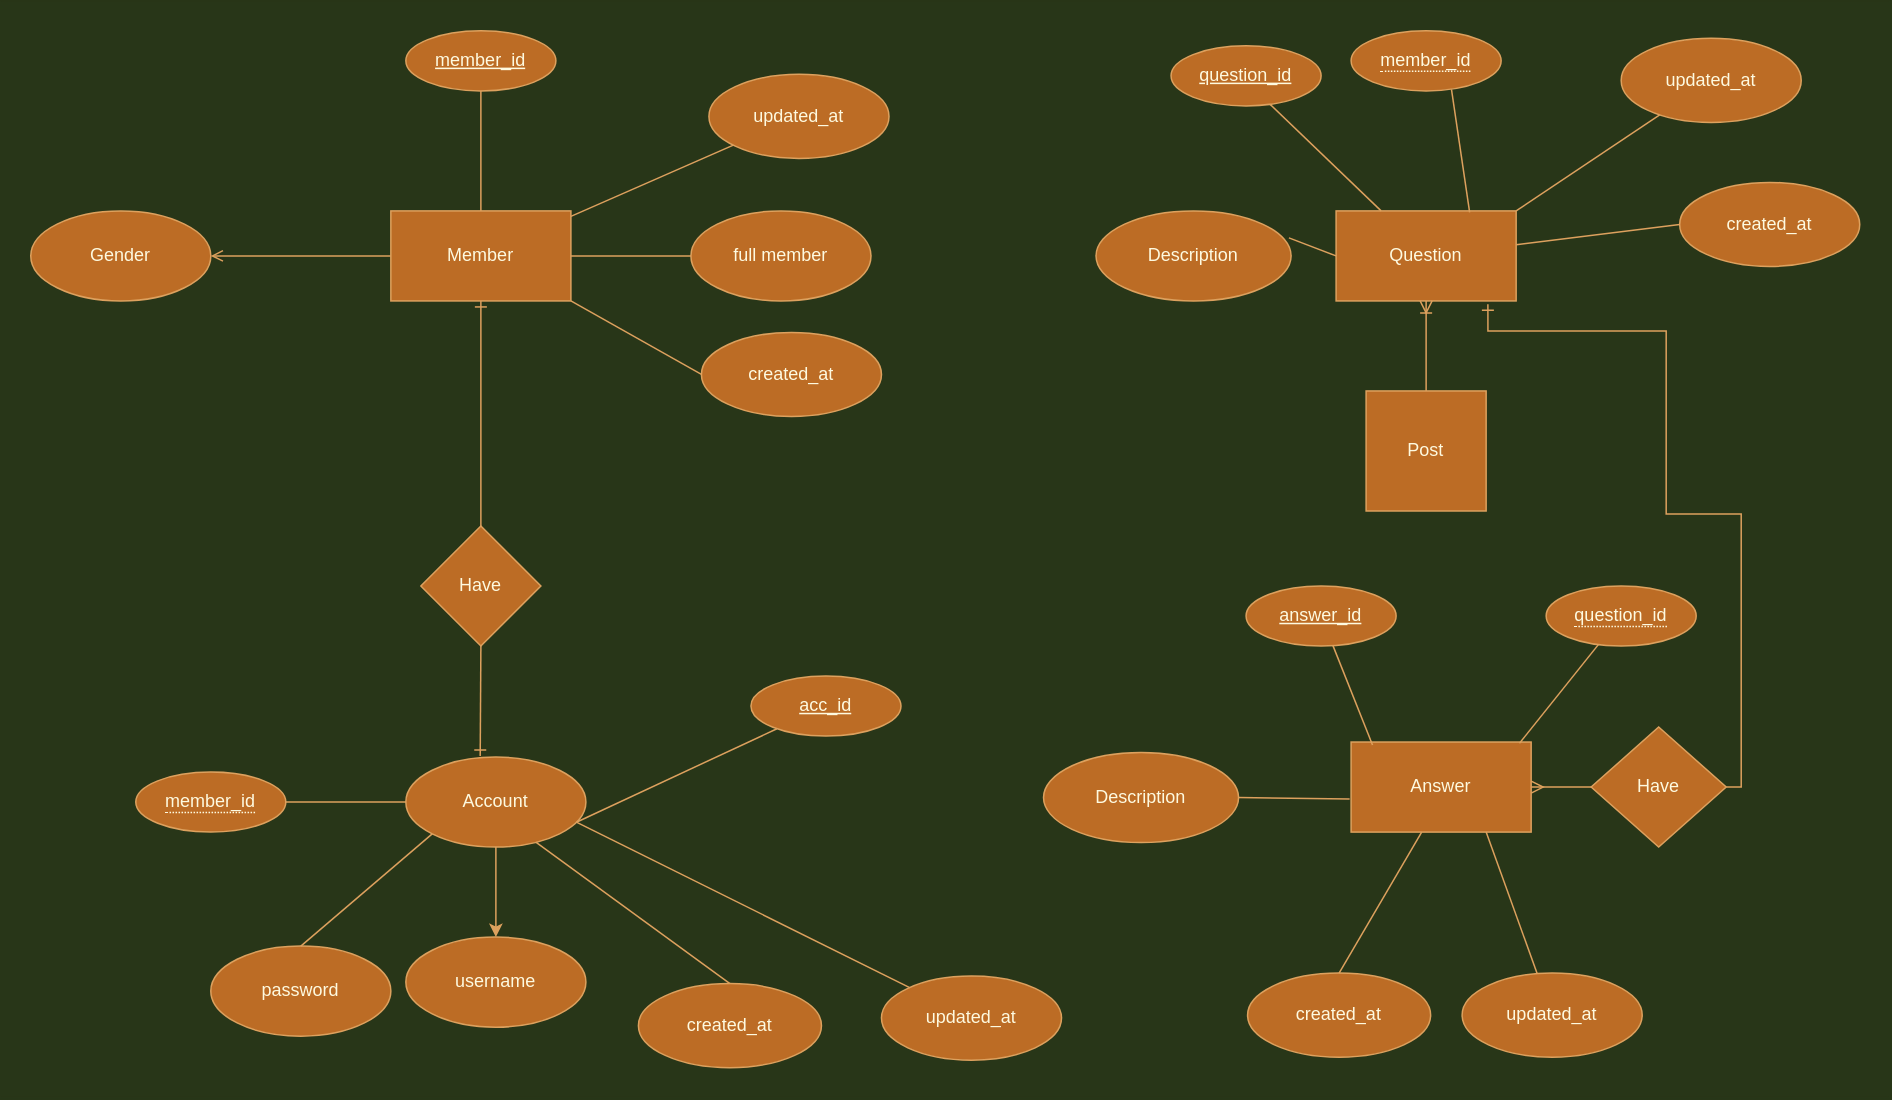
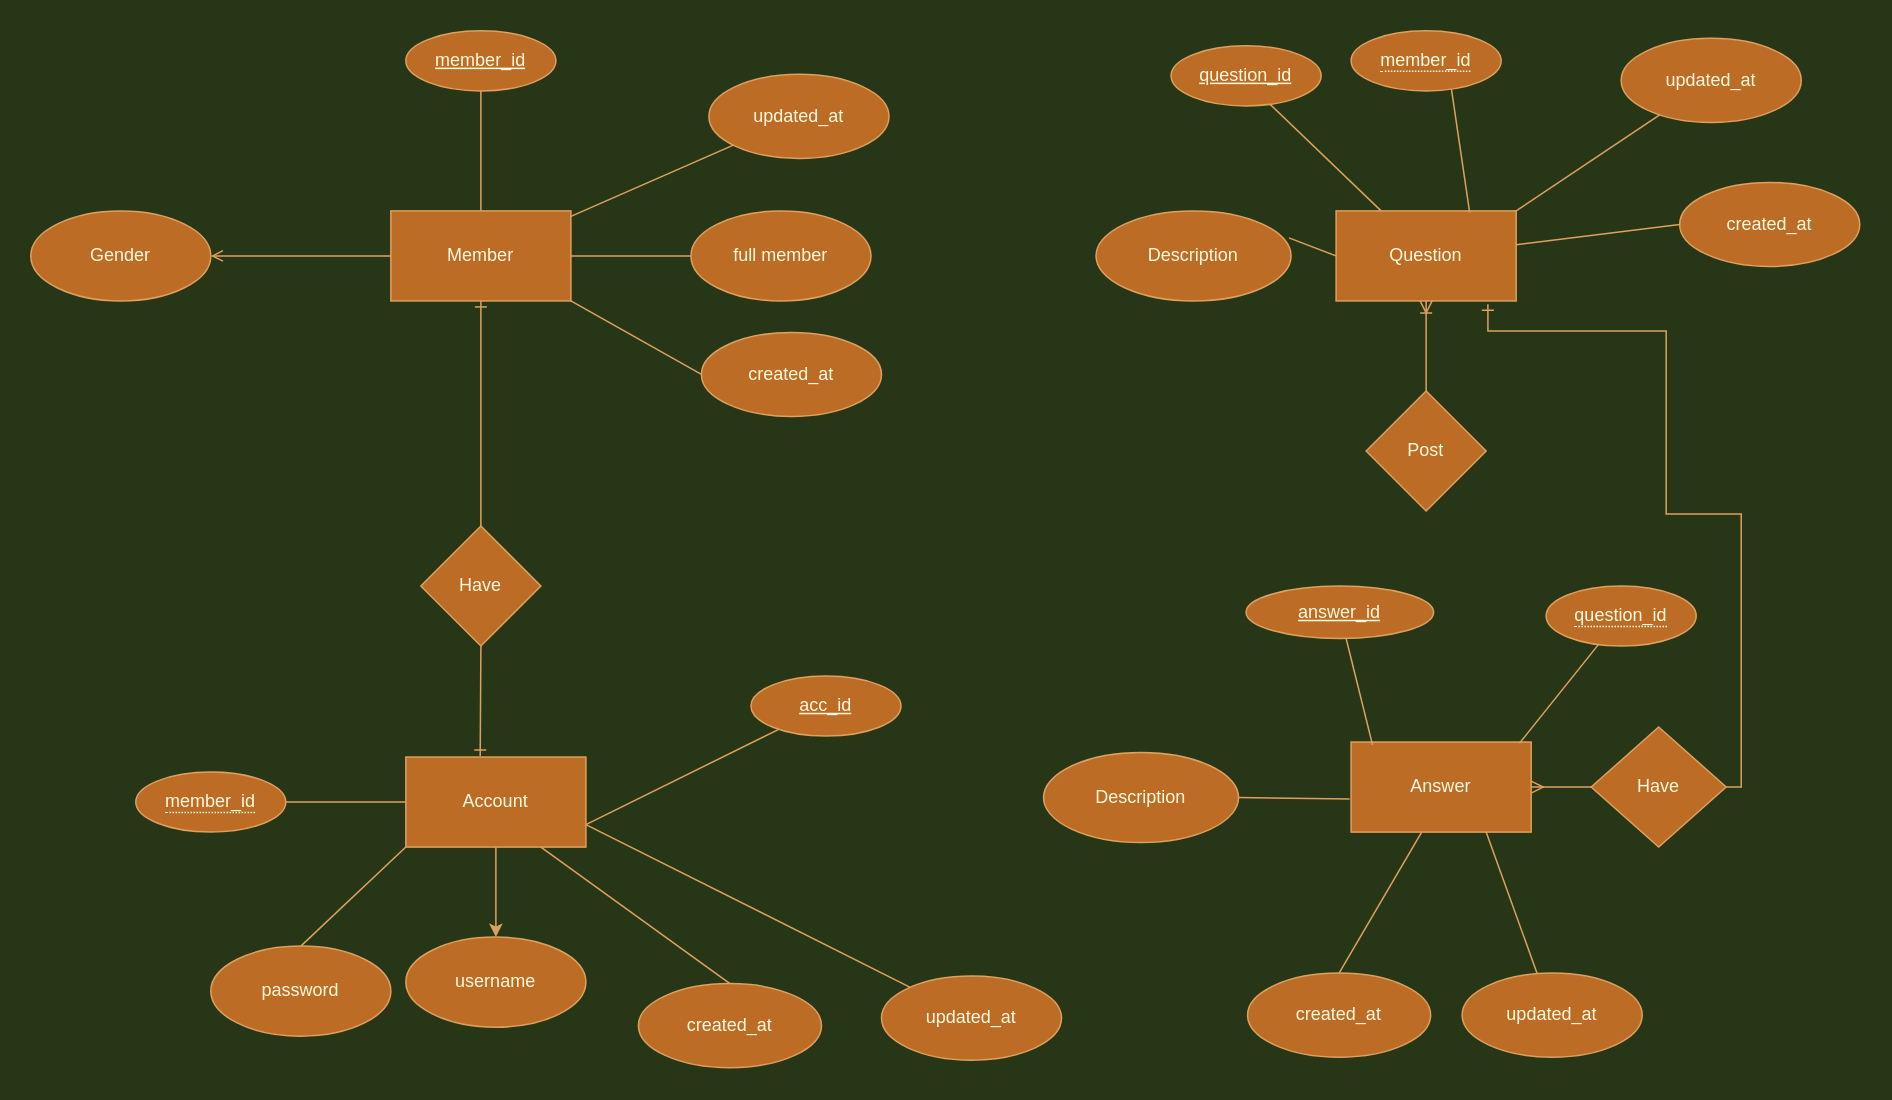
(1426, 451) -> (1426, 451)
(1321, 616) -> (1340, 612)
(496, 802) -> (496, 802)
